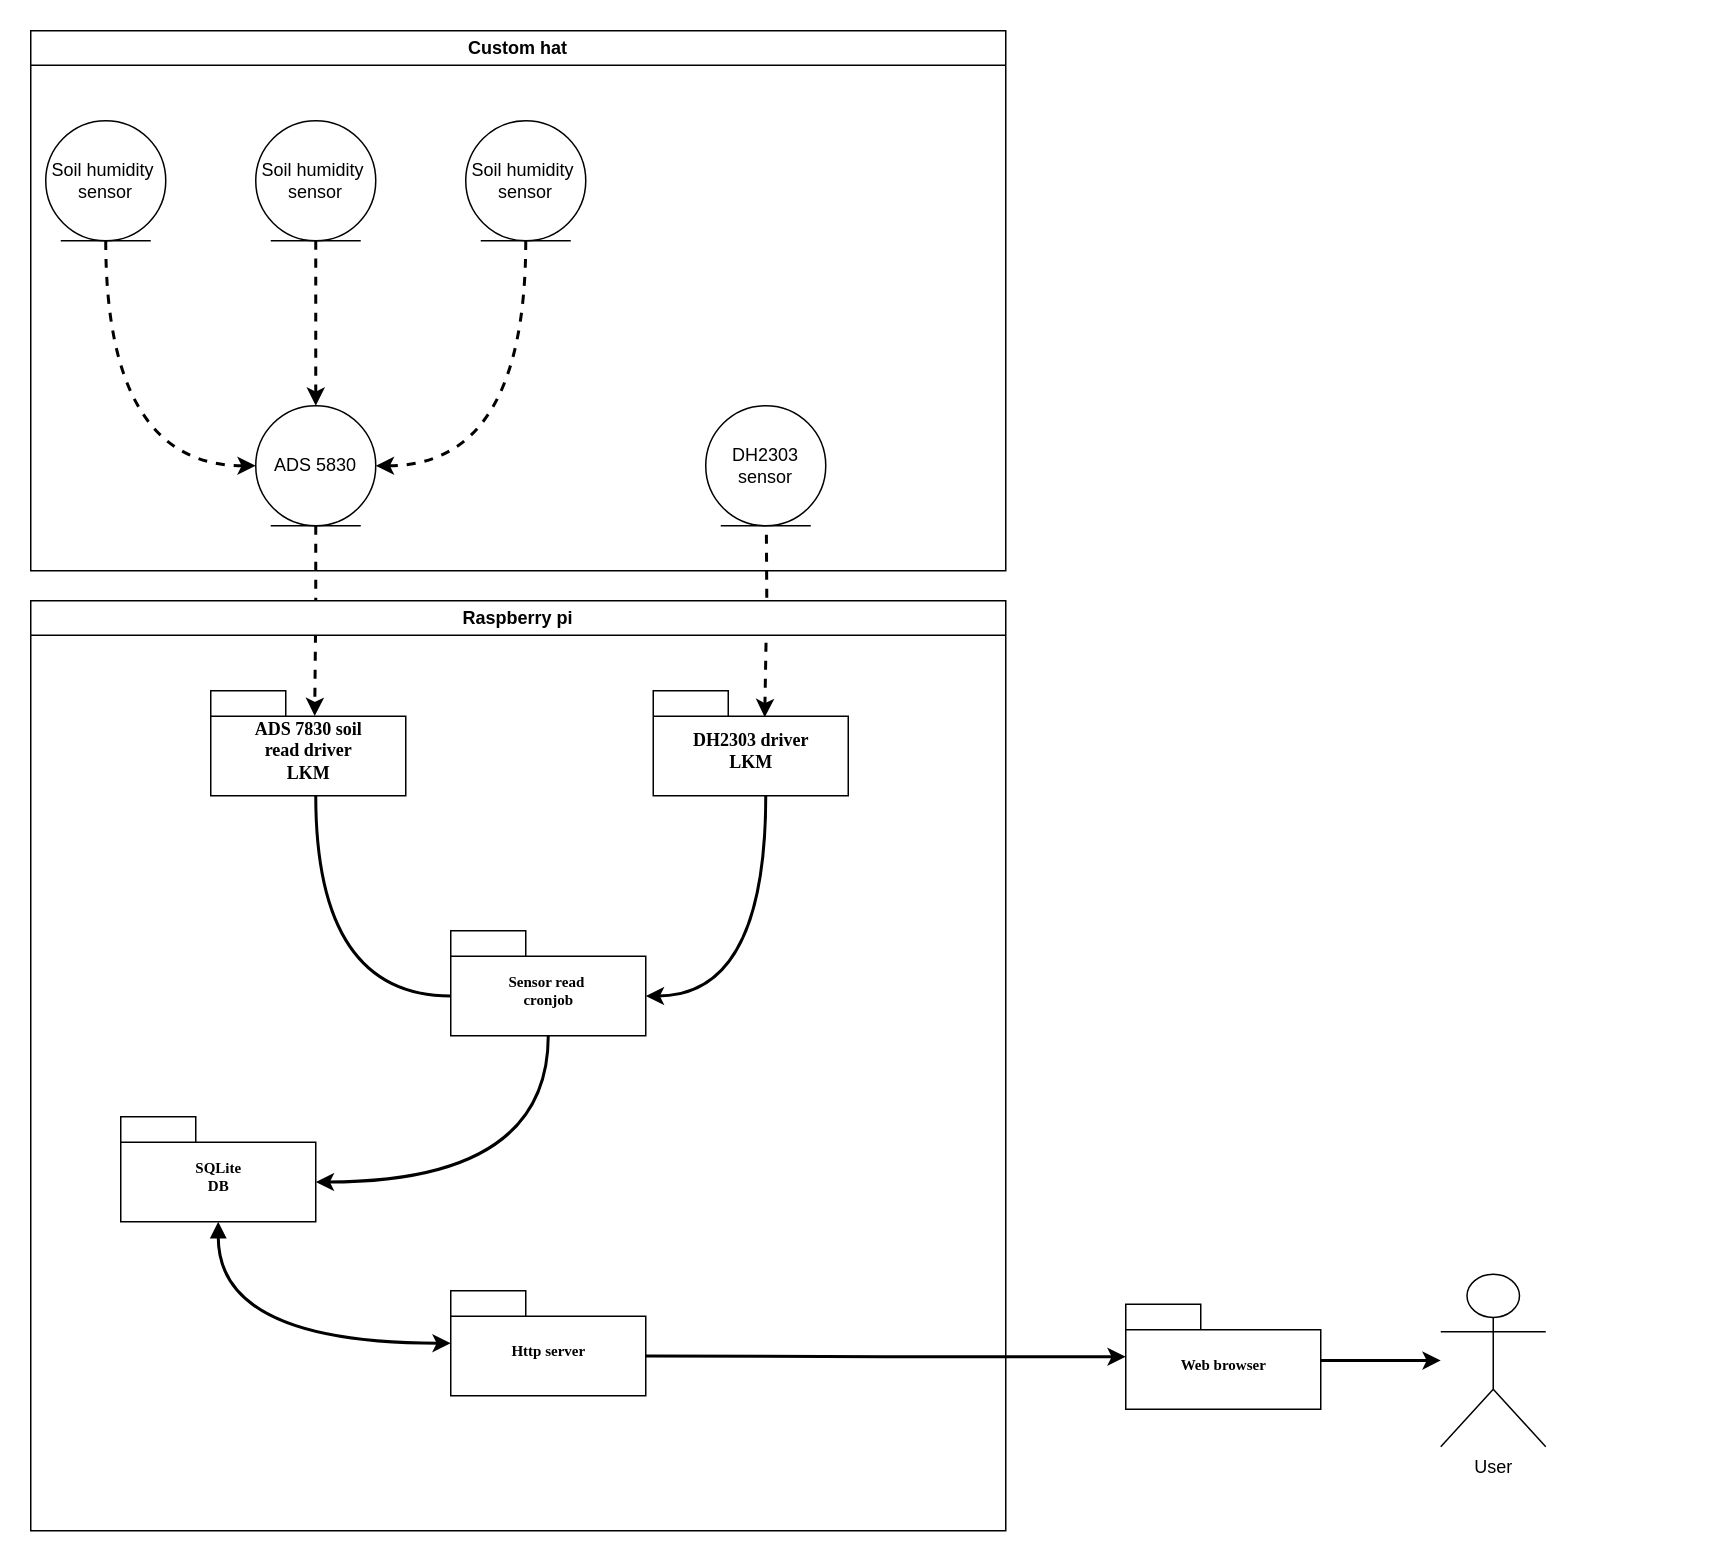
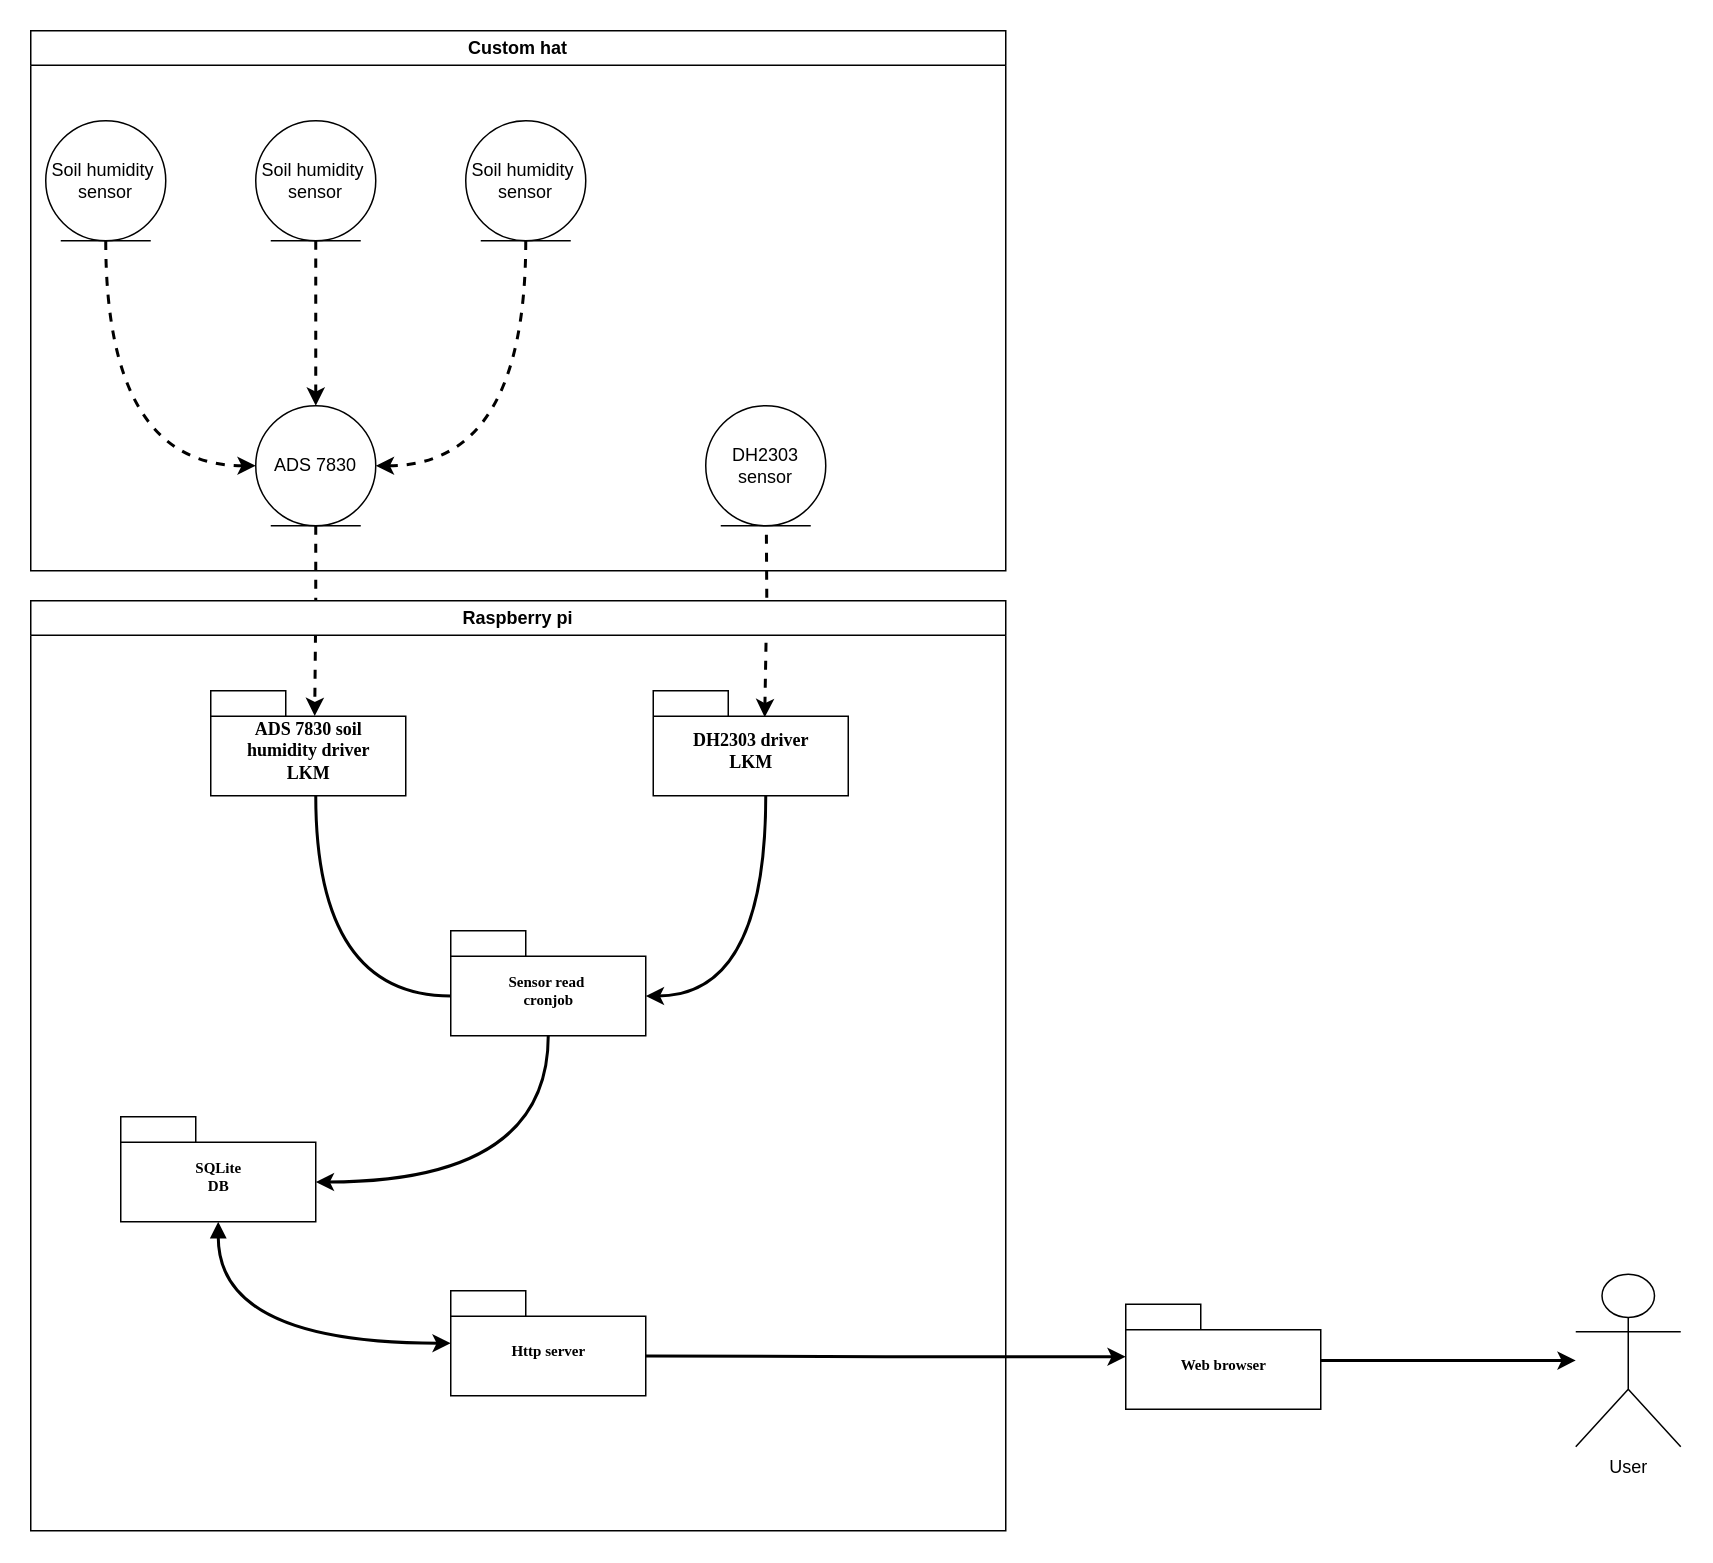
(316, 466) -> (316, 466)
(309, 751) -> (309, 751)
(1493, 1361) -> (1628, 1361)
